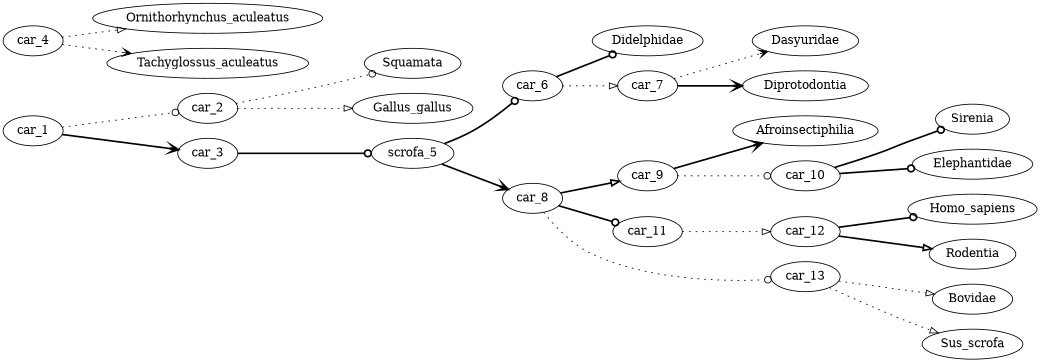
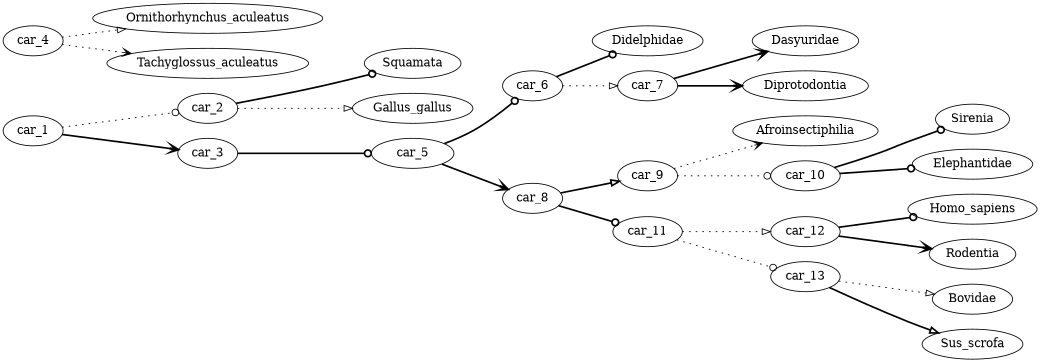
(717, 66) -> (717, 66)
(303, 90) -> (303, 90)
(413, 153) -> (413, 153)
(714, 157) -> (714, 157)
(881, 242) -> (881, 242)
(645, 271) -> (723, 253)
(880, 310) -> (880, 310)
